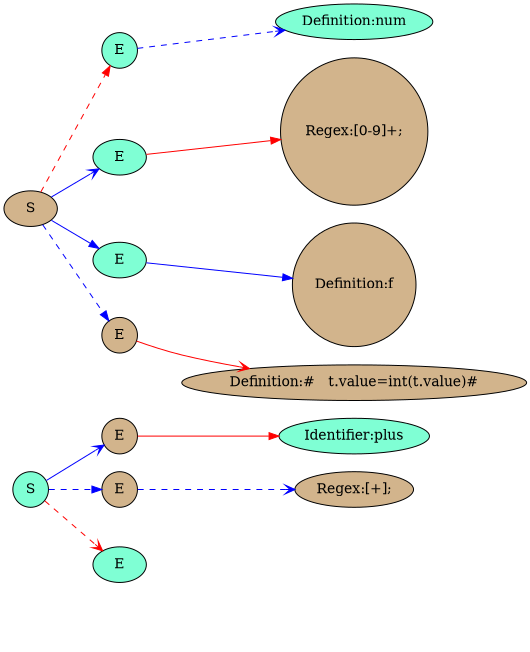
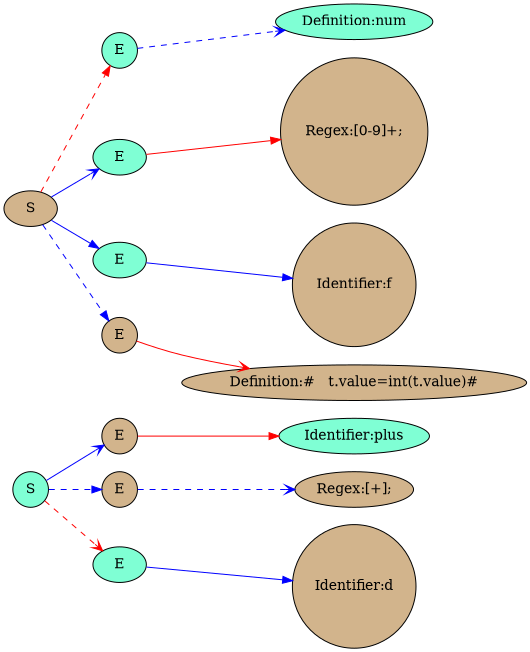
(354, 285) -> (354, 285)
none -> (354, 586)
